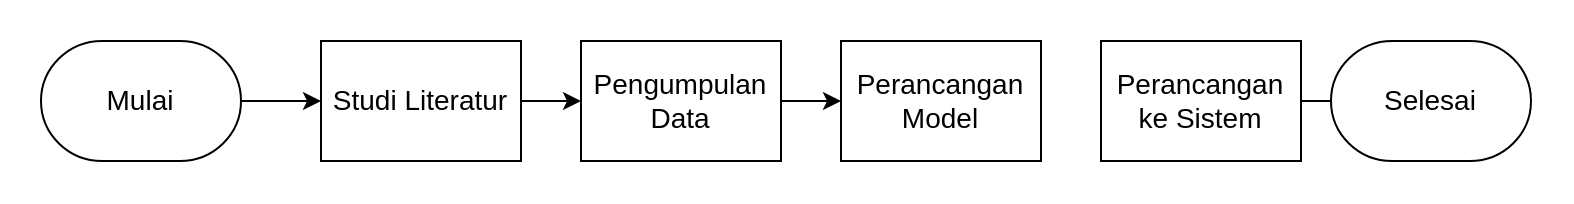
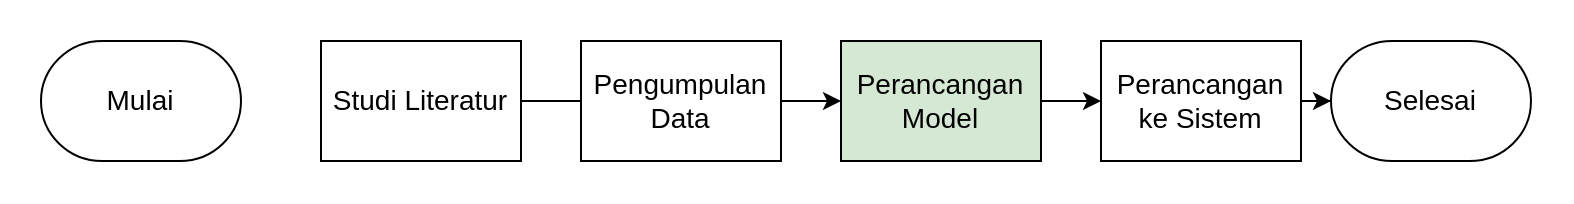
(274, 101) -> none
(566, 101) -> (571, 101)
(941, 101) -> (941, 101)
none -> (1078, 101)
(1321, 101) -> (1316, 101)
